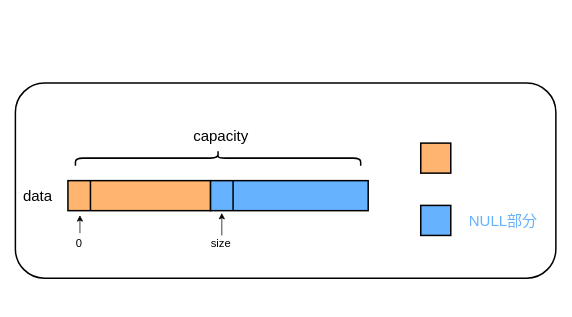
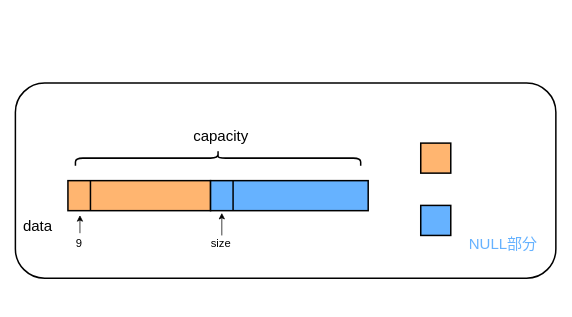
(38, 195) -> (38, 225)
(503, 220) -> (503, 243)
(79, 243) -> (79, 243)
